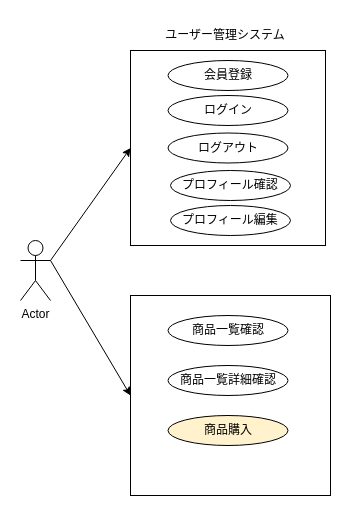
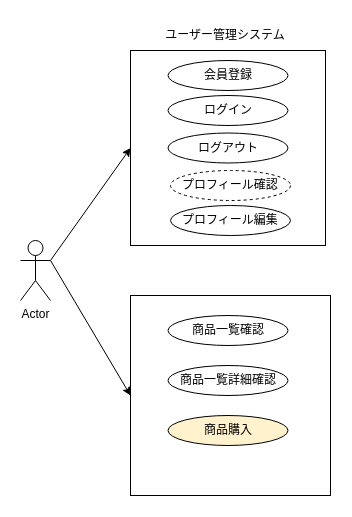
(231, 186) -> (231, 186)
